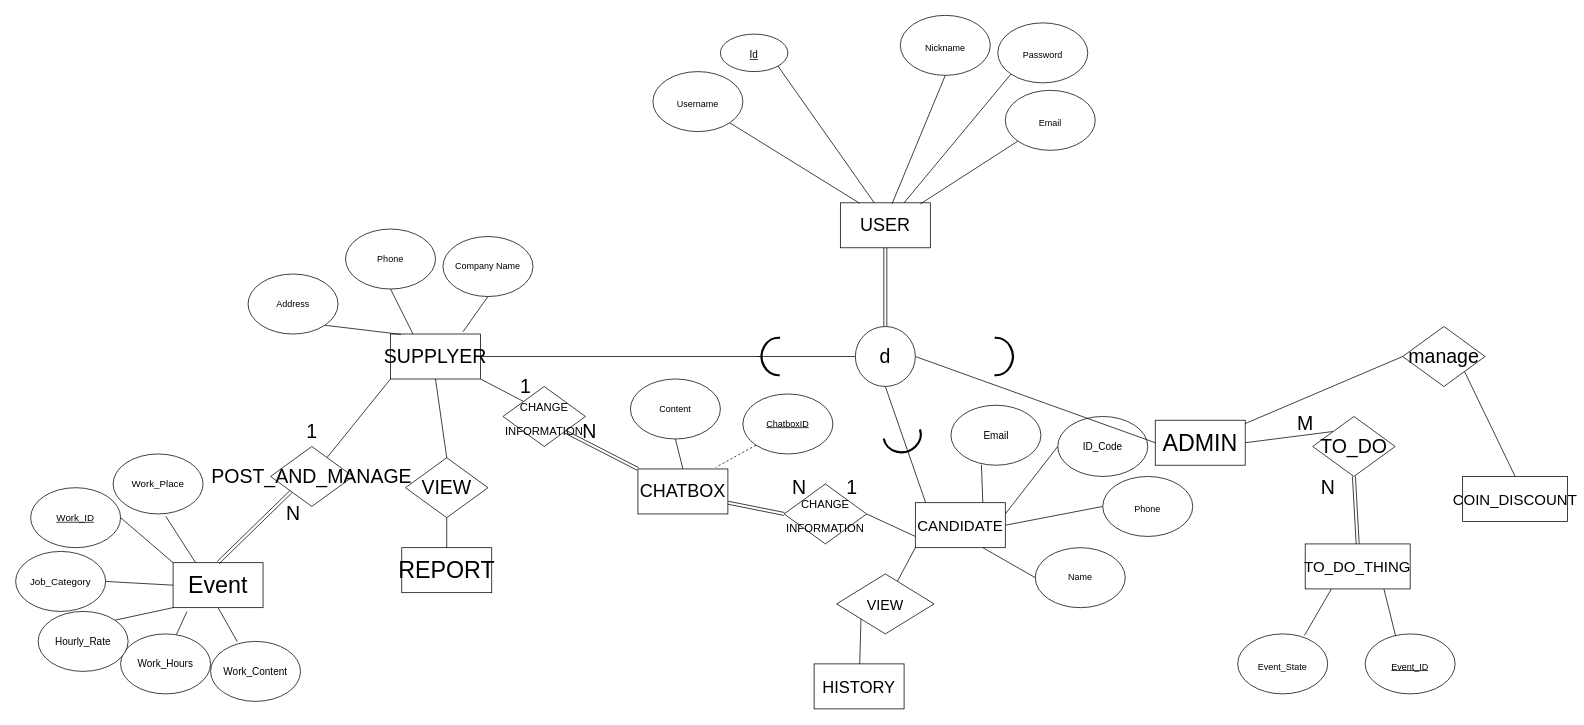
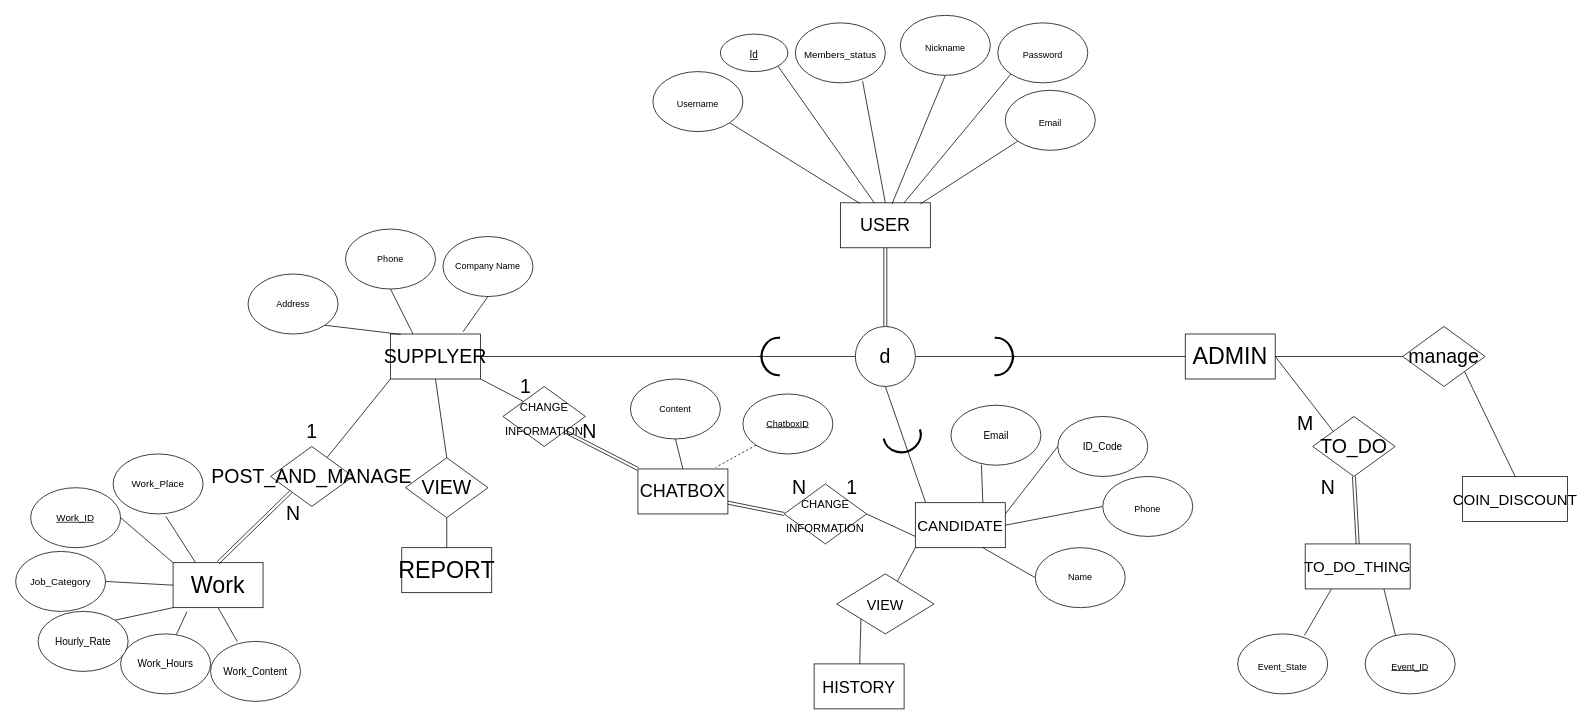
none -> (840, 53)
none -> (874, 142)
(1200, 443) -> (1230, 357)
(218, 585) -> (218, 585)
